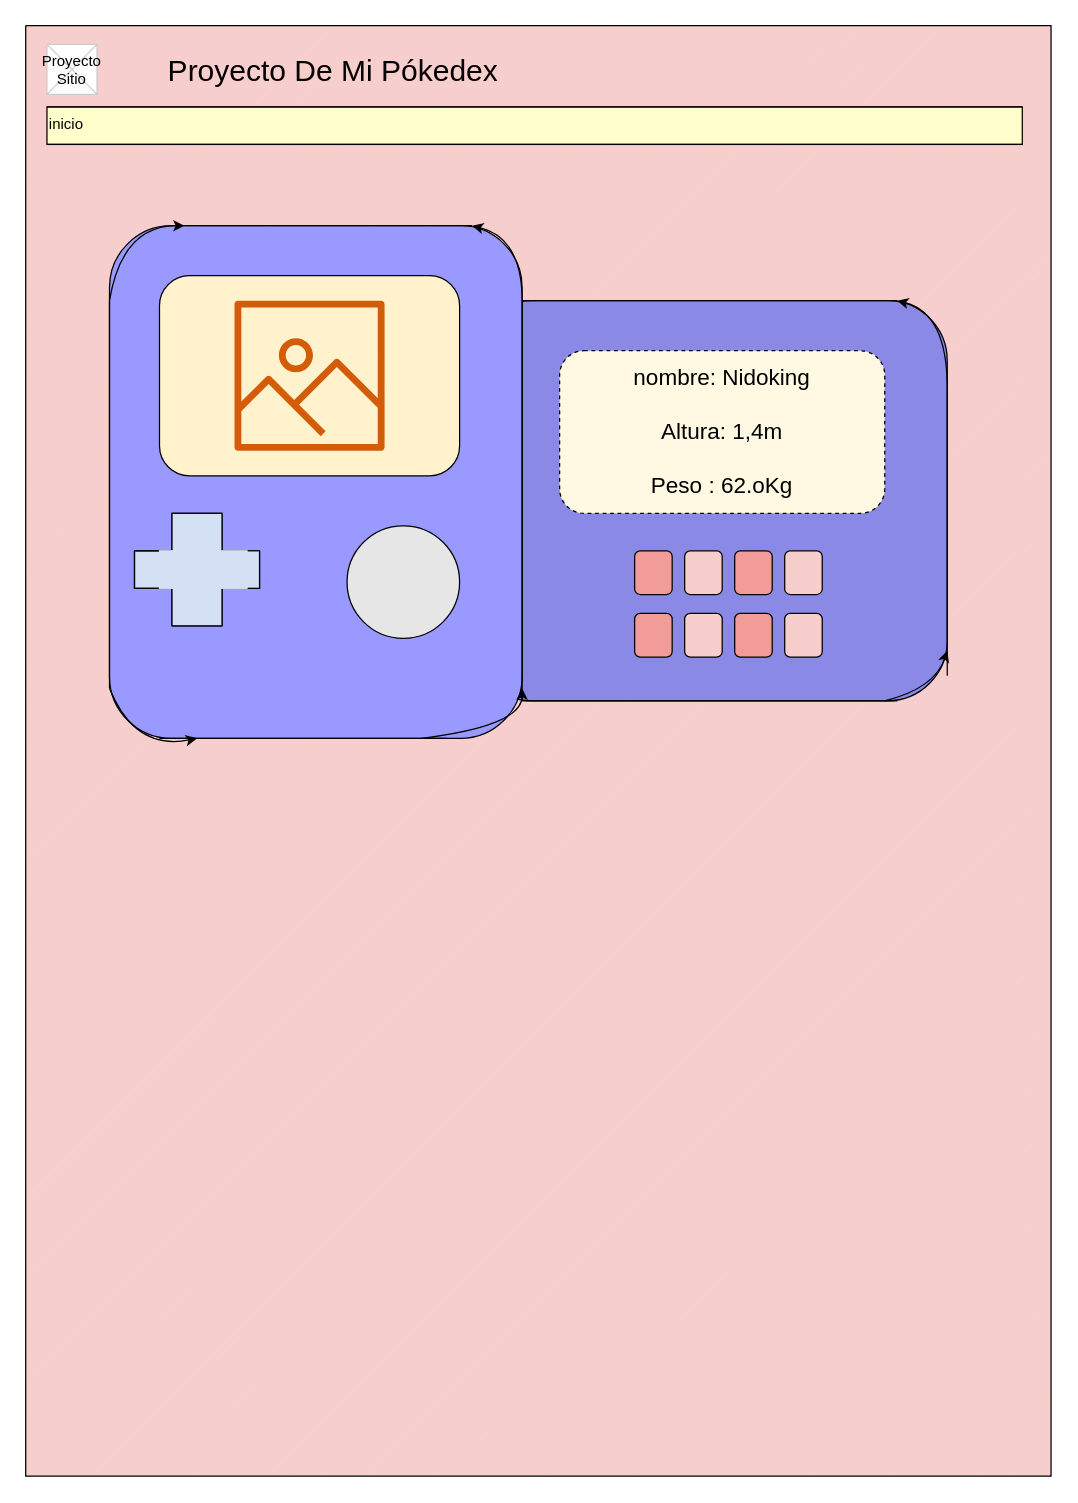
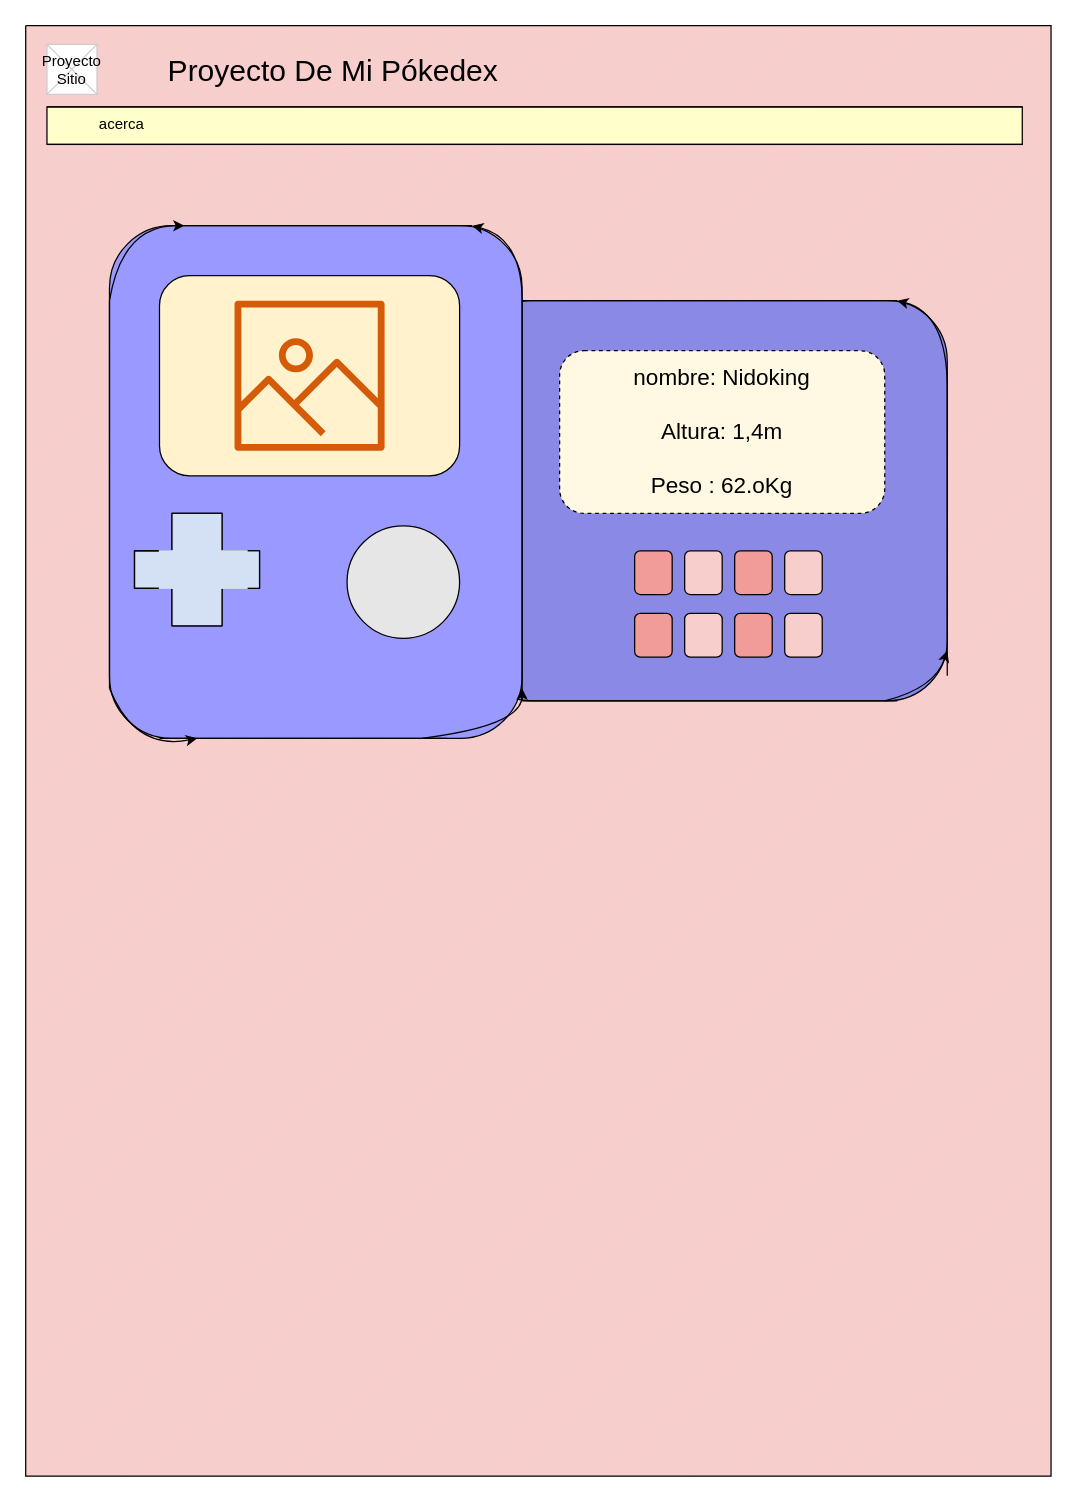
(66, 126) -> none
none -> (116, 126)
